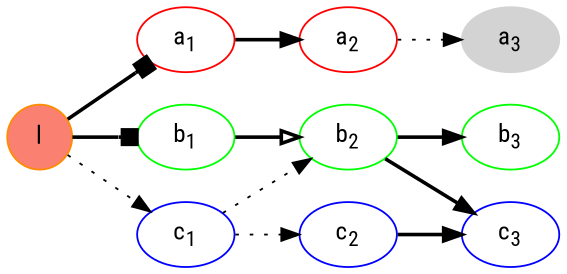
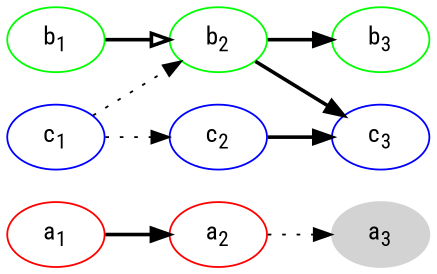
(40, 137) -> none
